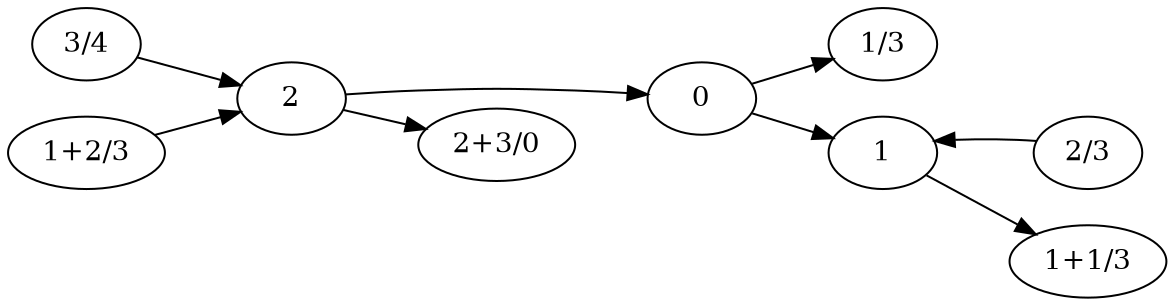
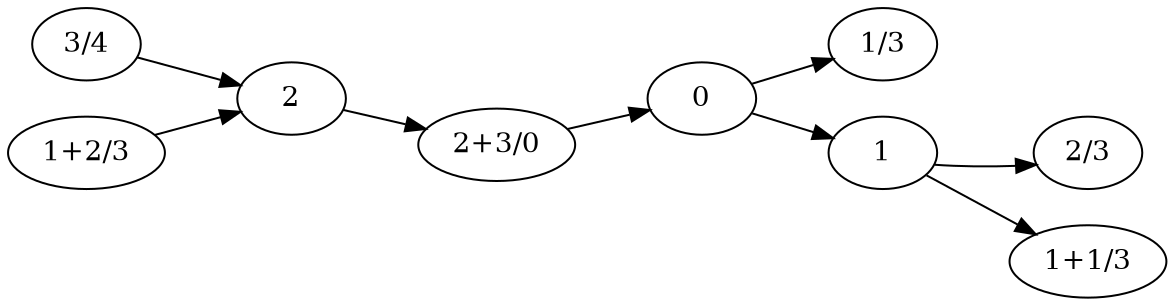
(487, 89) -> (599, 122)
(996, 139) -> (975, 166)
